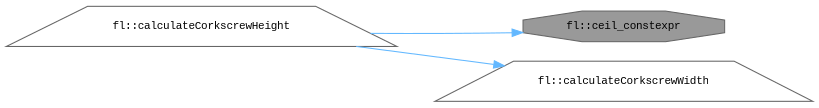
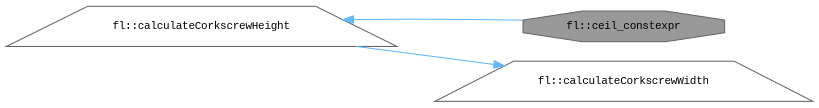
(441, 33) -> (438, 19)
